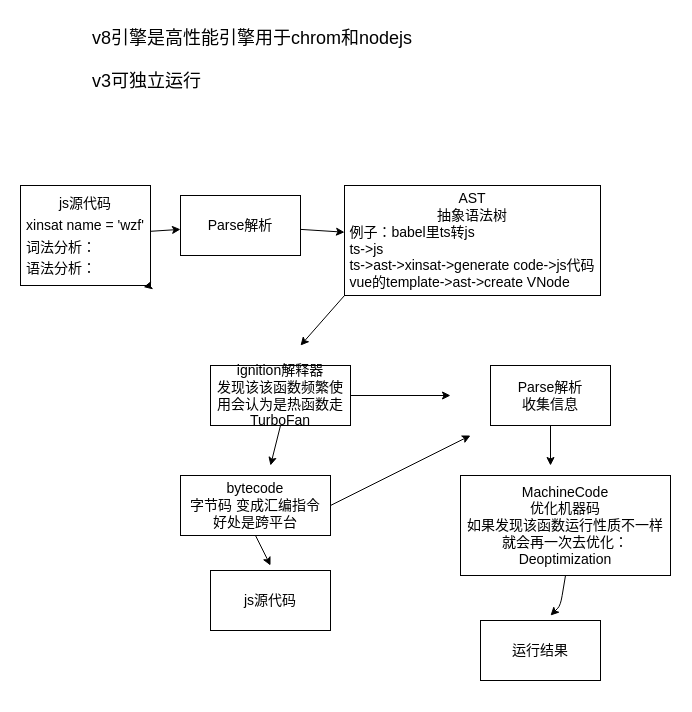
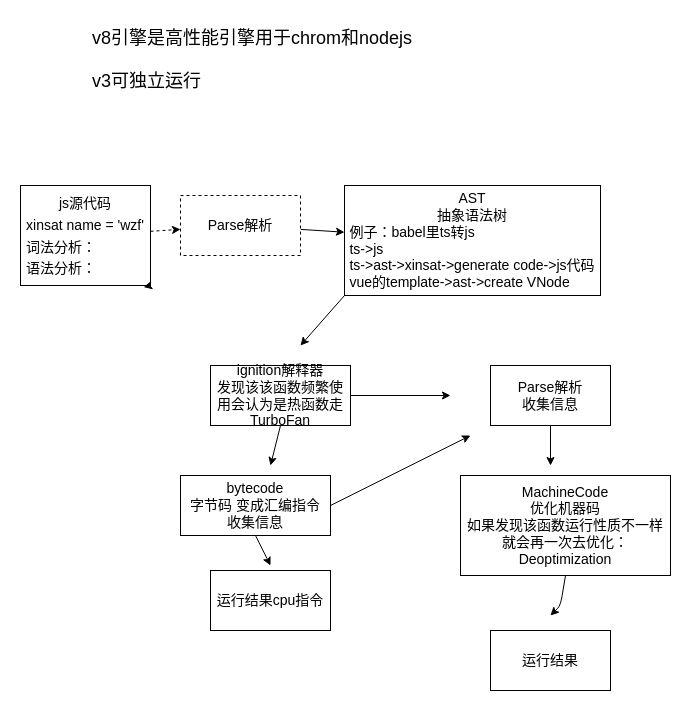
(241, 226) -> (241, 226)
(163, 231) -> (163, 231)
(256, 506) -> (256, 506)
(271, 601) -> (271, 601)
(541, 651) -> (551, 661)
